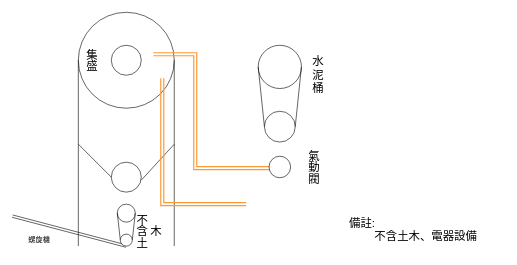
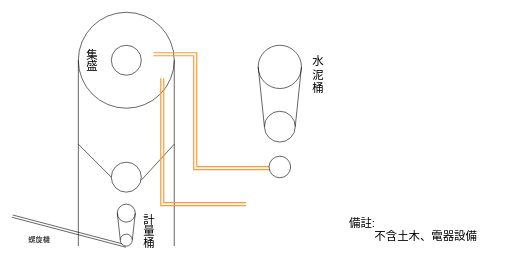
(312, 167) -> none
(148, 212) -> (148, 212)
